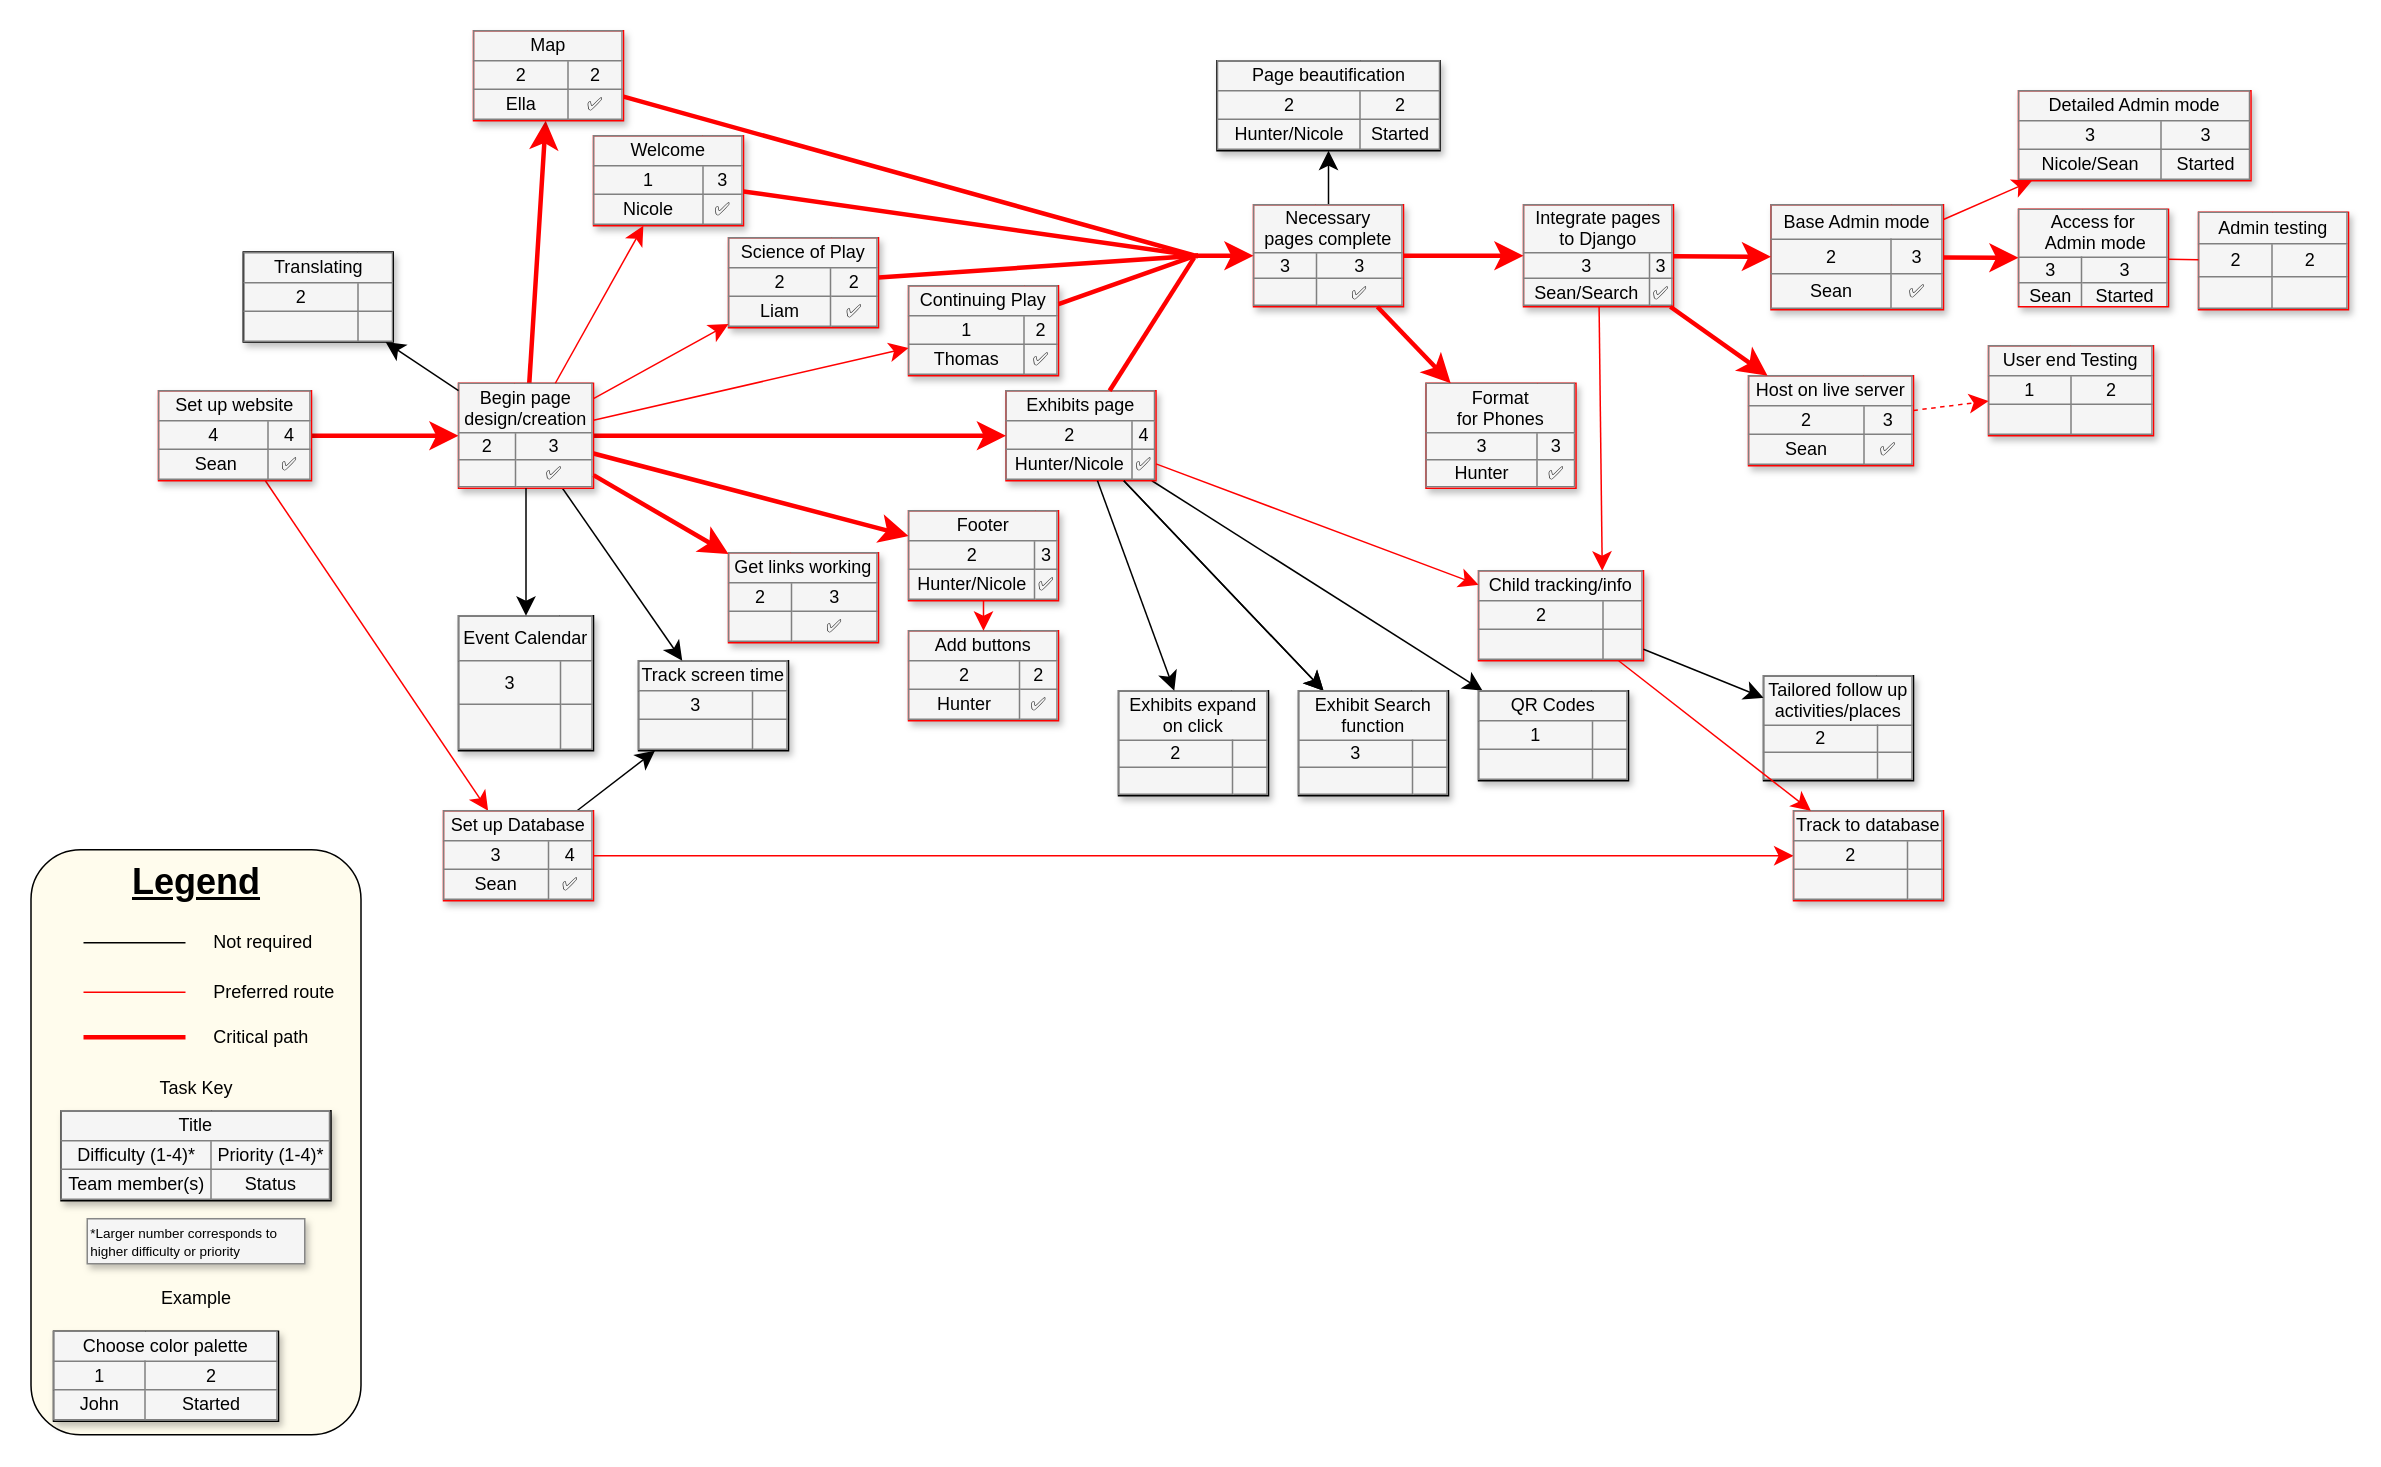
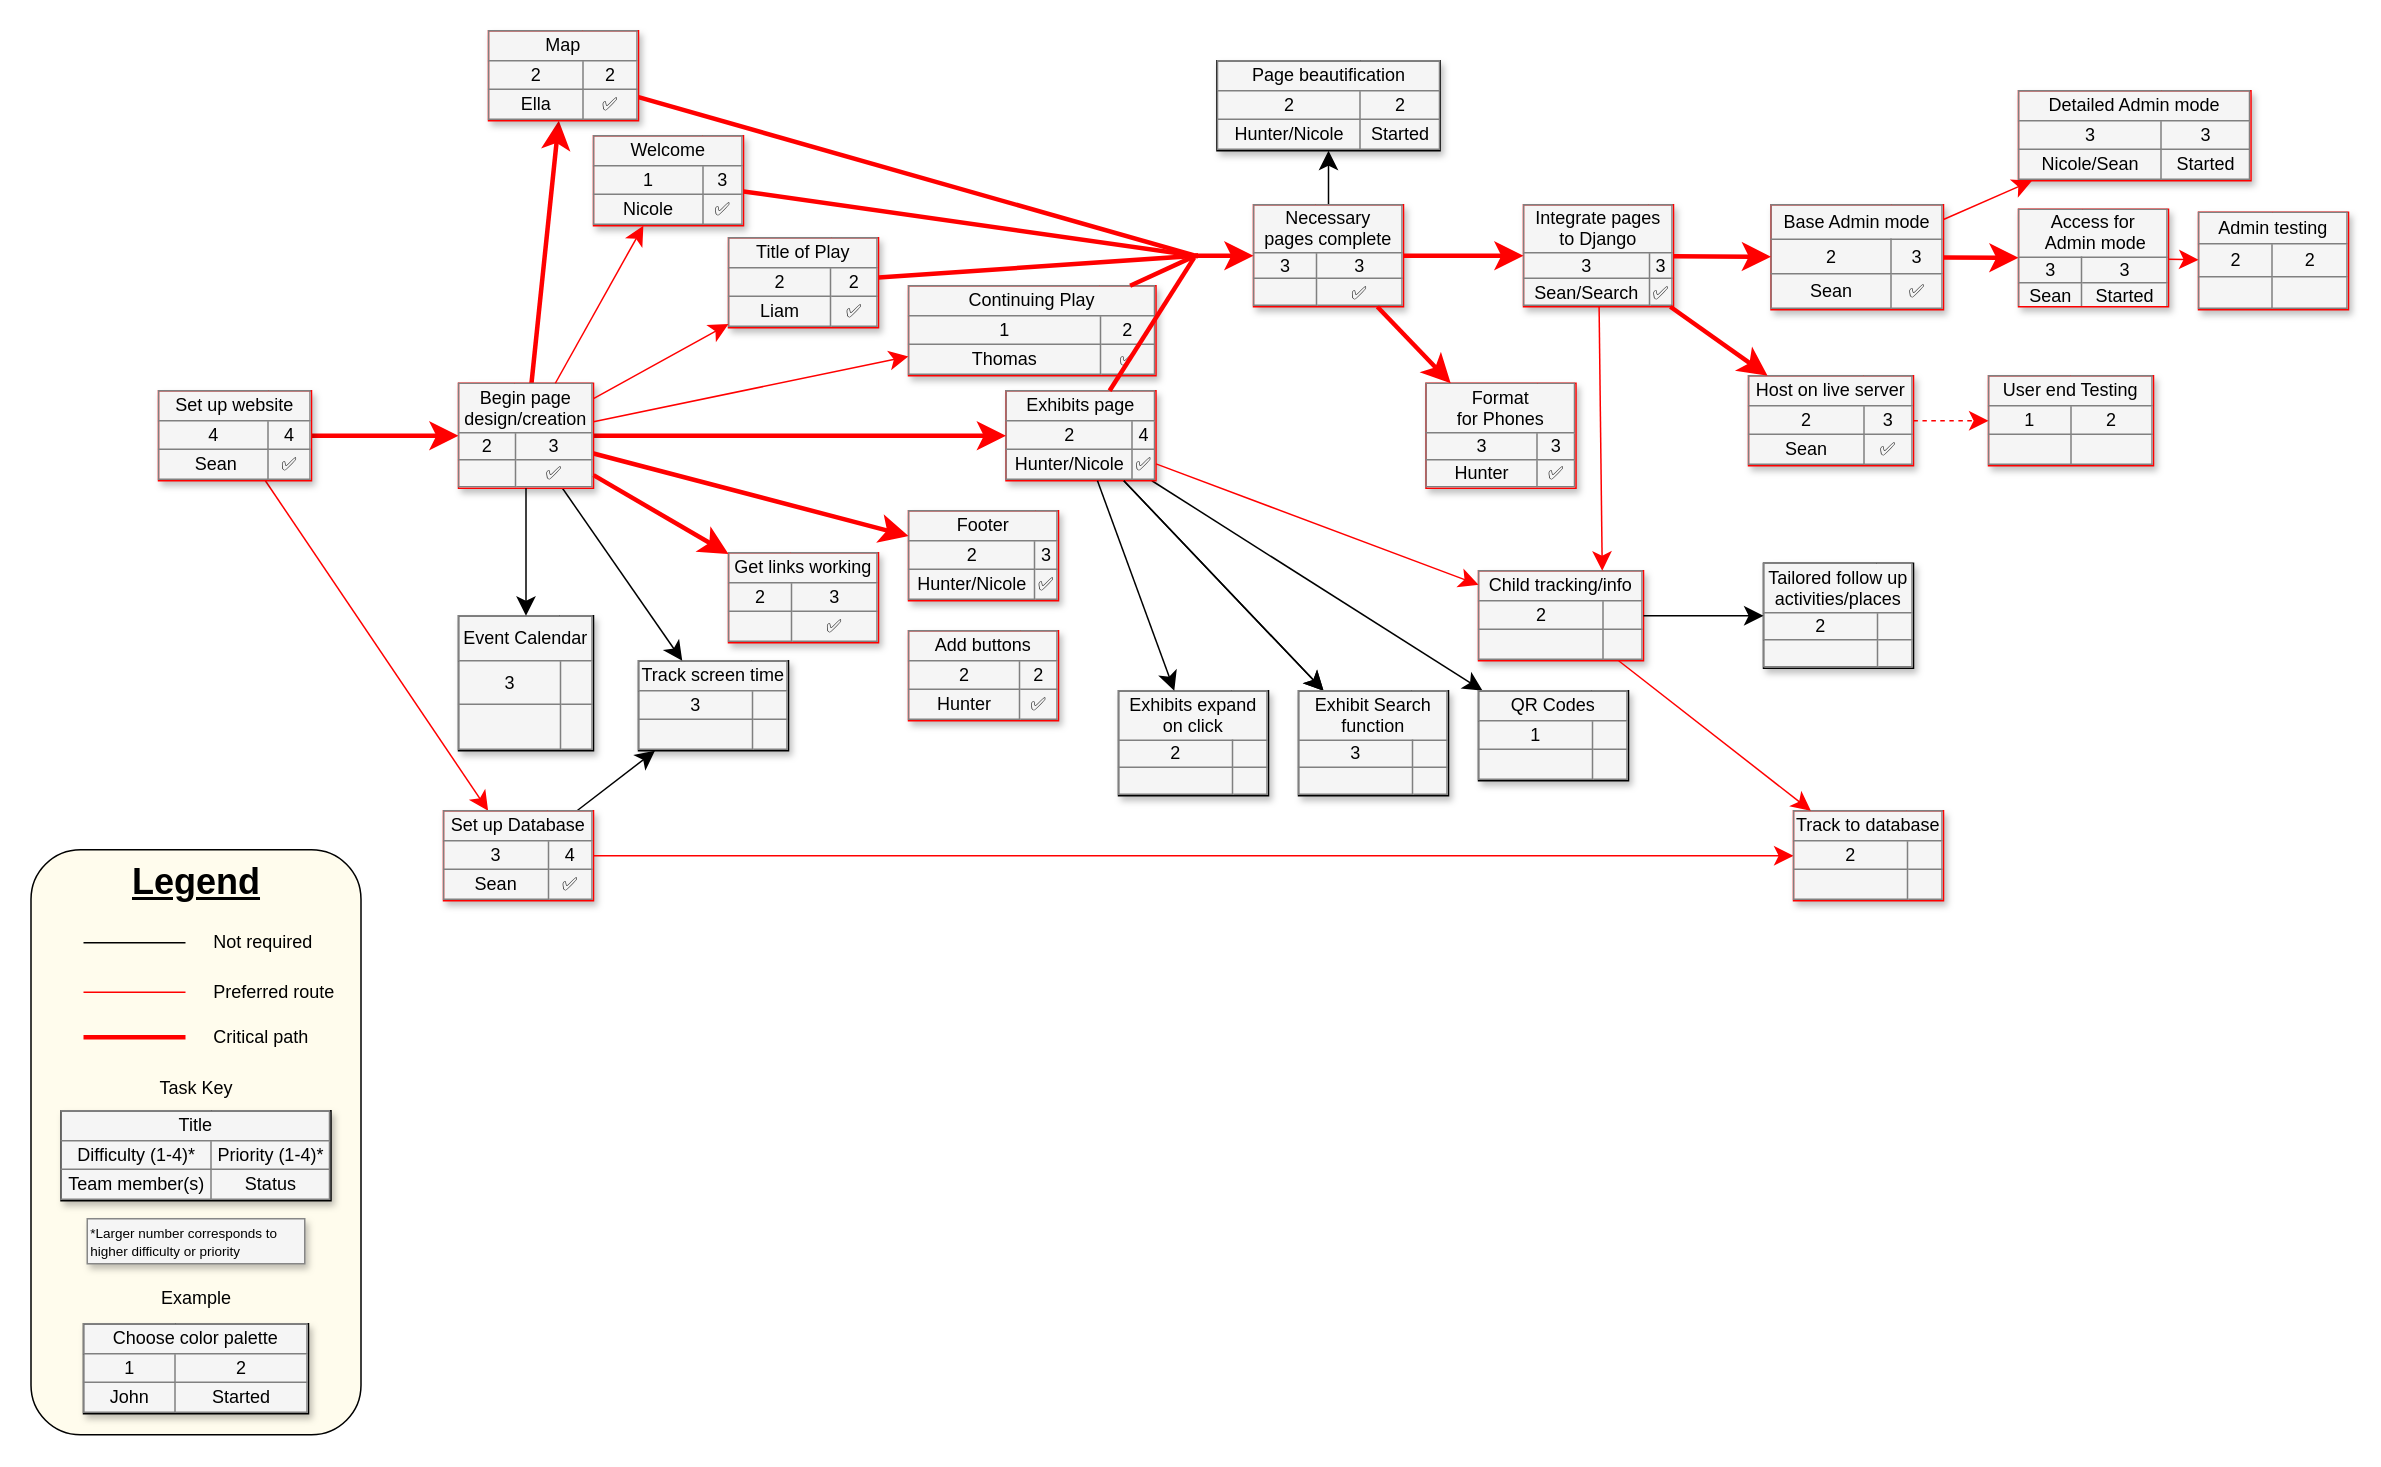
(548, 76) -> (563, 76)
(2189, 260) -> (2182, 259)
(803, 270) -> (803, 270)
(318, 297) -> none
(983, 331) -> (1032, 331)
(427, 370) -> none
(2071, 391) -> (2071, 421)
(983, 608) -> none
(1838, 728) -> (1838, 616)
(166, 1376) -> (196, 1369)
